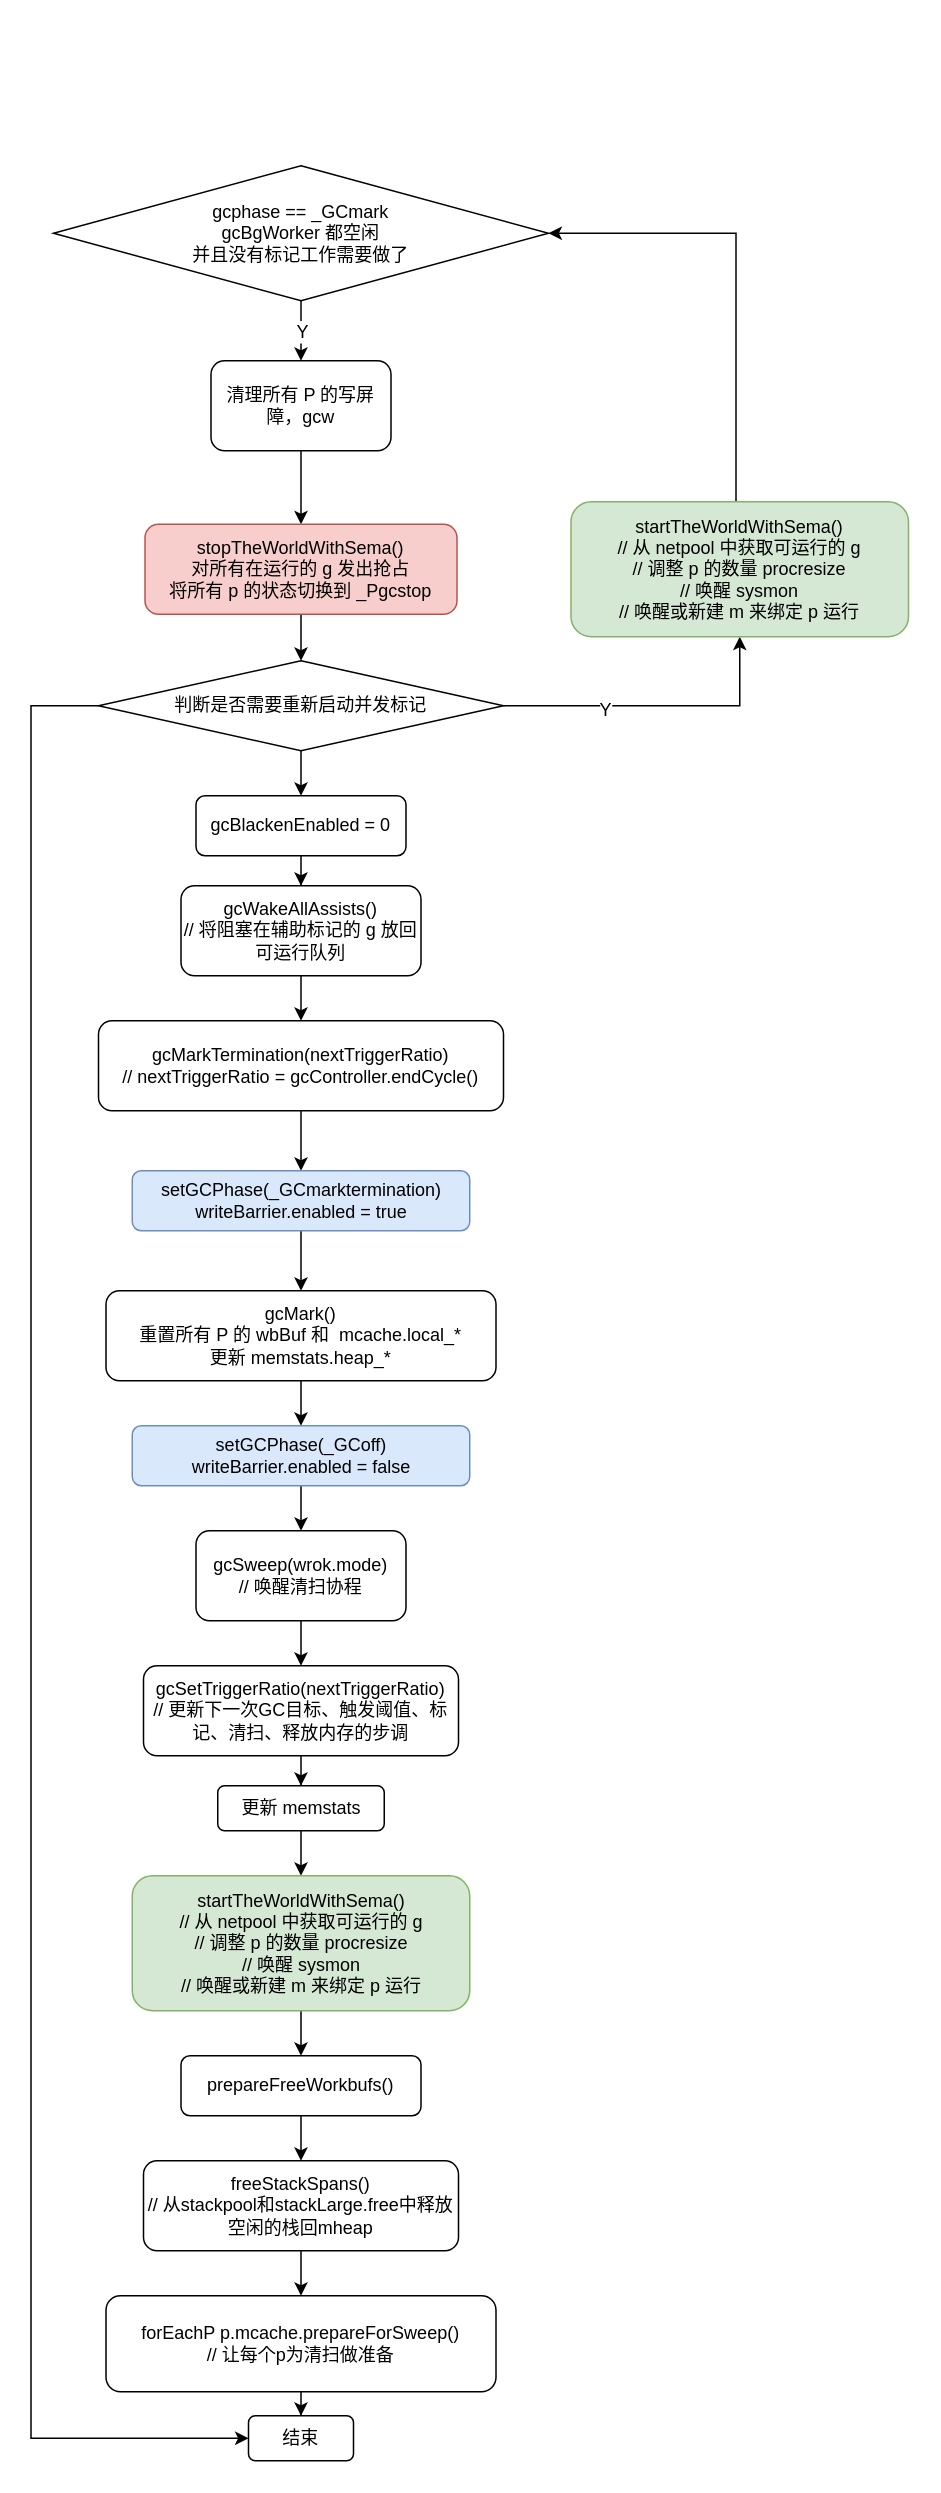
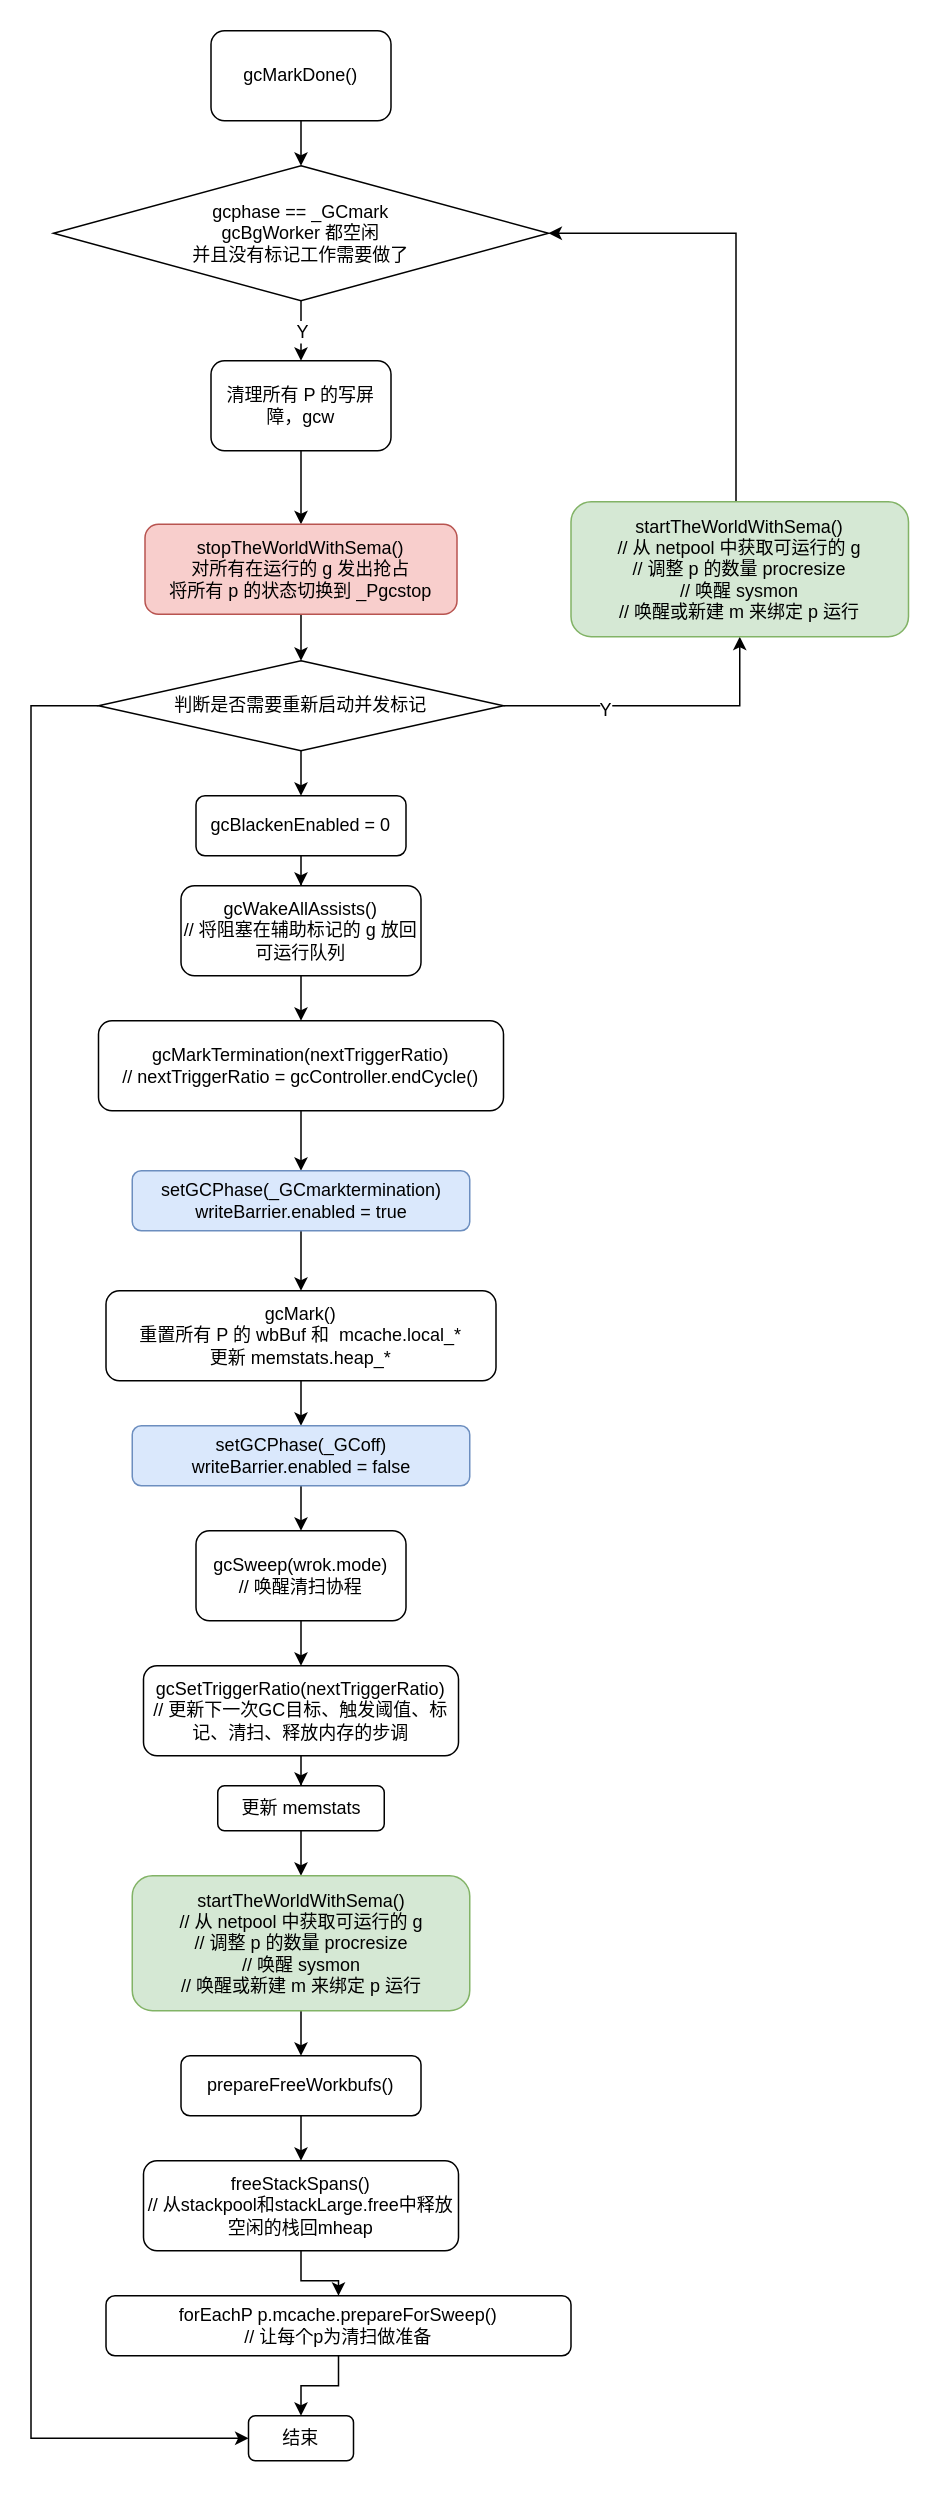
none -> (301, 76)
none -> (301, 149)
(301, 2344) -> (338, 2326)
